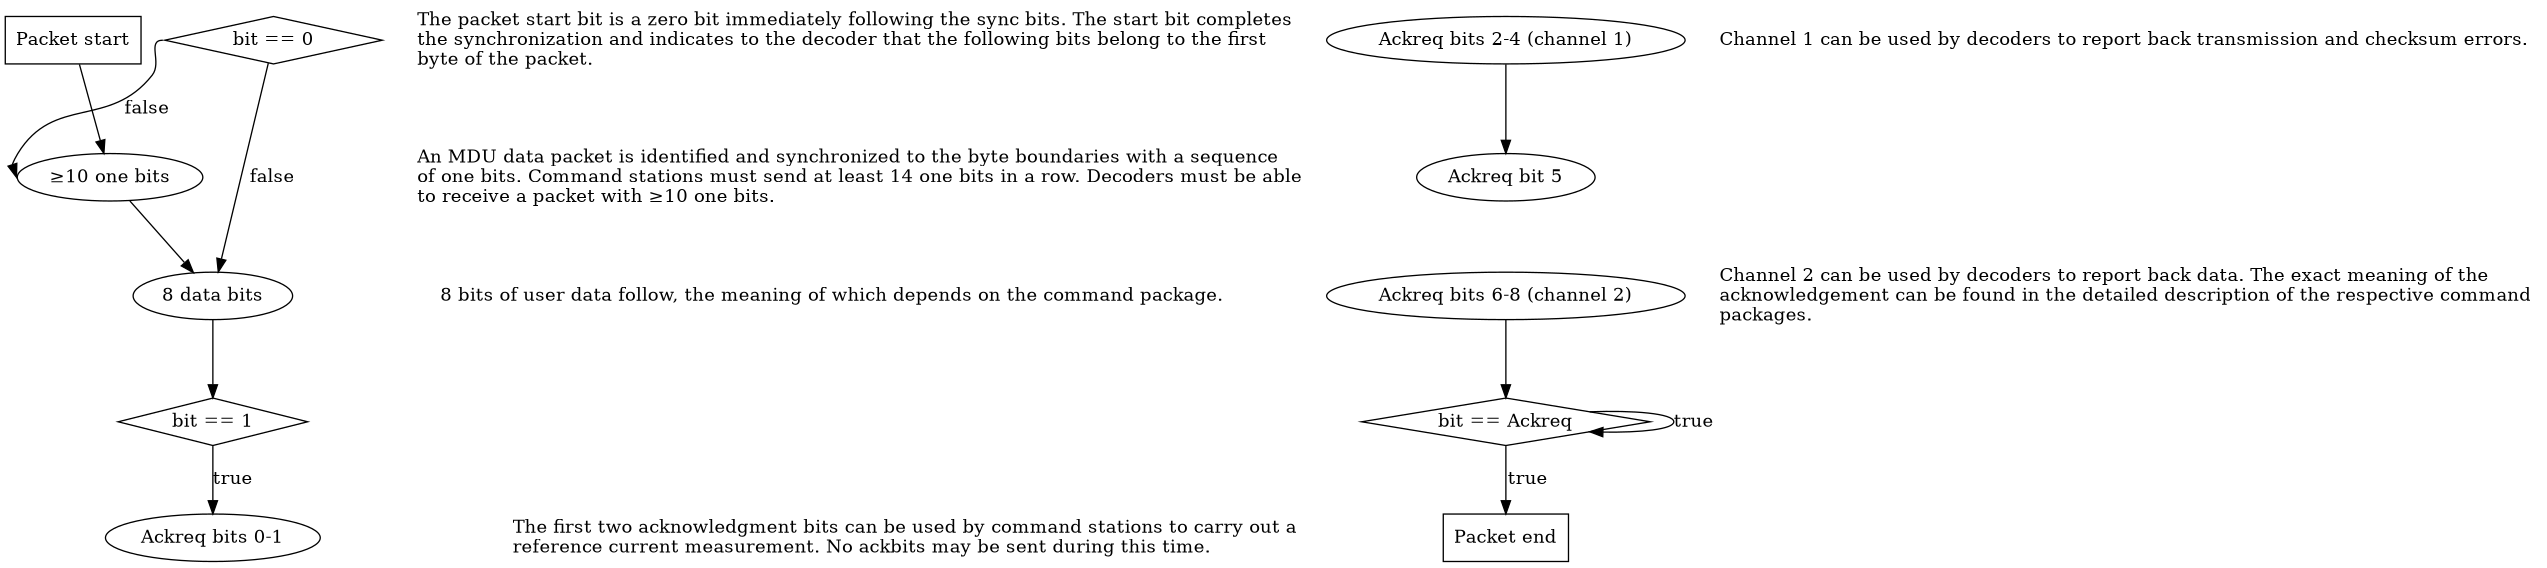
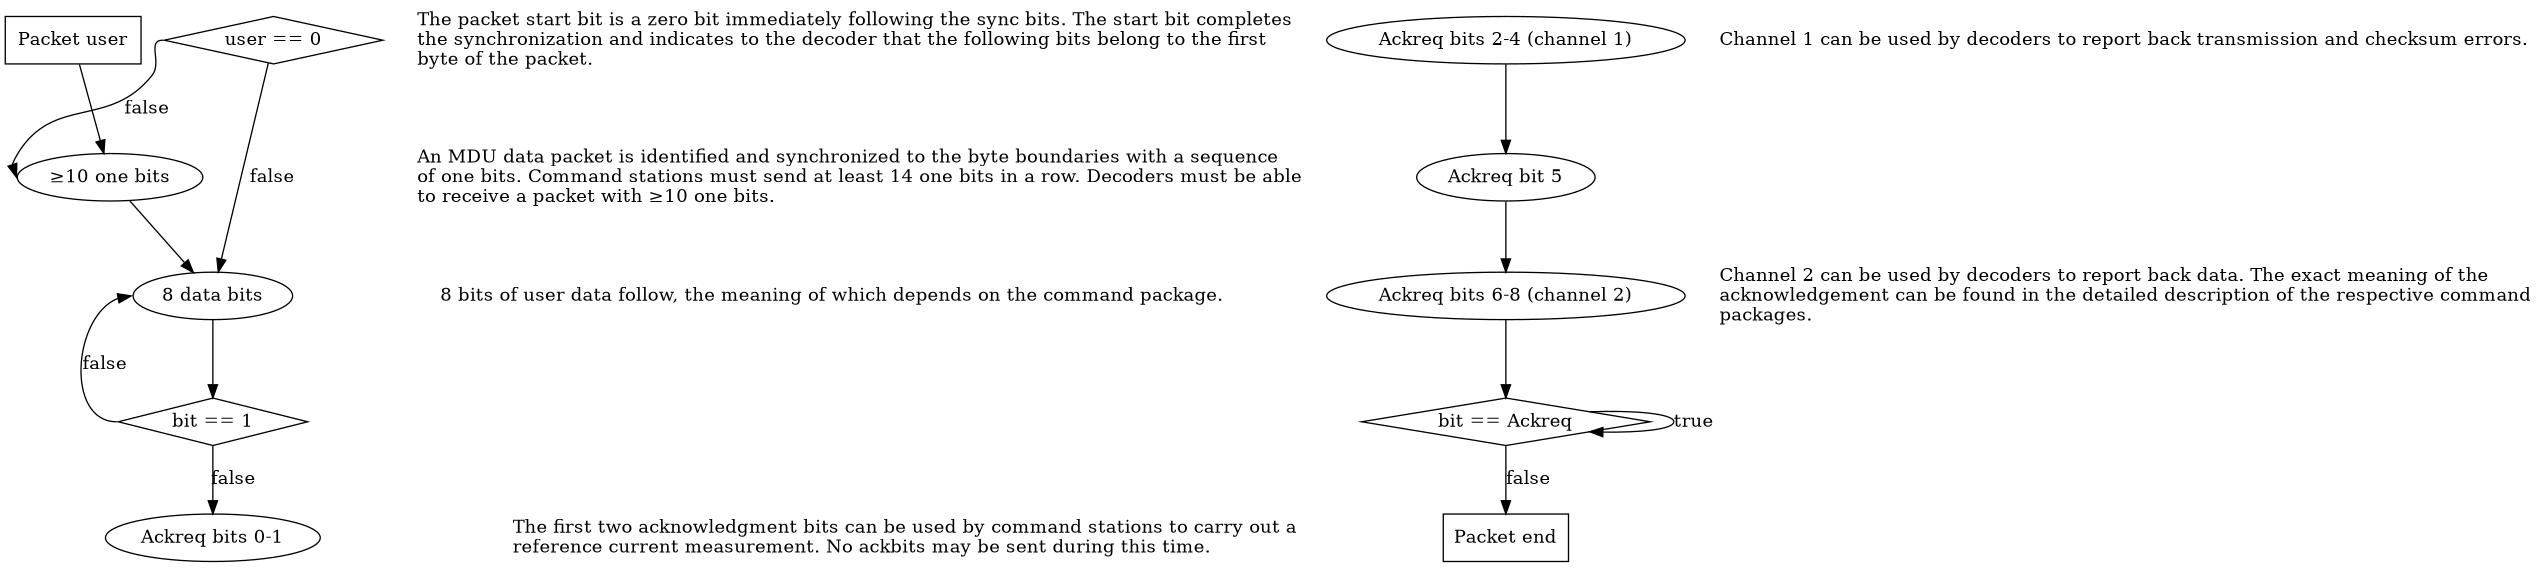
(73, 40) -> (73, 40)
(273, 40) -> (273, 40)
none -> (1506, 230)
none -> (82, 363)
(233, 479) -> (233, 479)
(1528, 479) -> (1528, 479)
